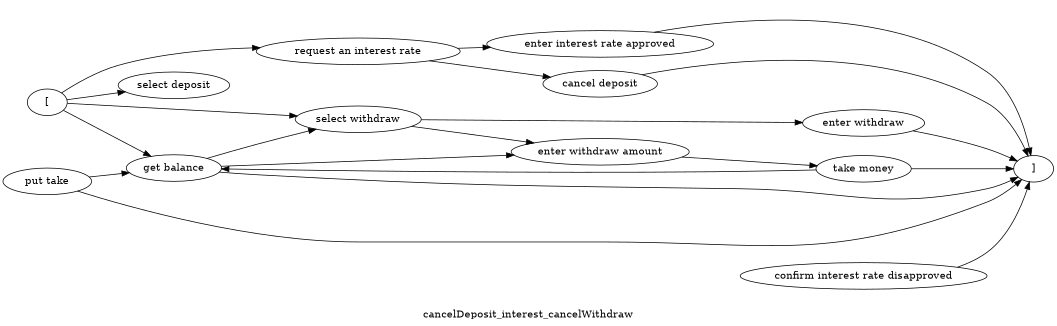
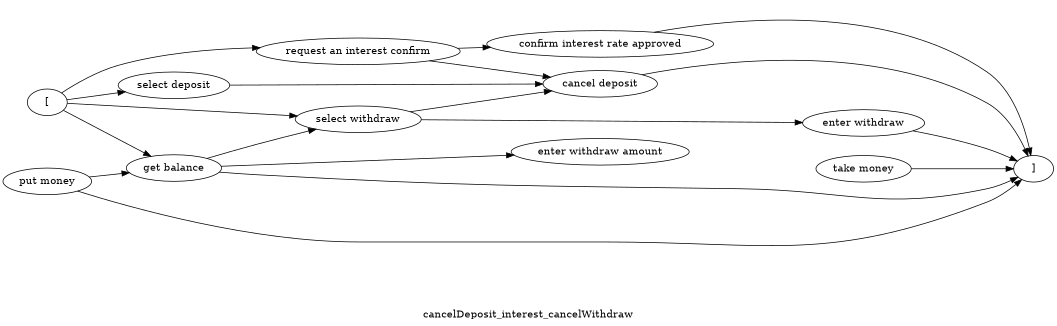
(600, 44) -> (600, 44)
(358, 51) -> (358, 51)
none -> (382, 85)
(469, 134) -> (477, 102)
(746, 161) -> none
(523, 172) -> none
(47, 181) -> (47, 181)
(864, 276) -> none
